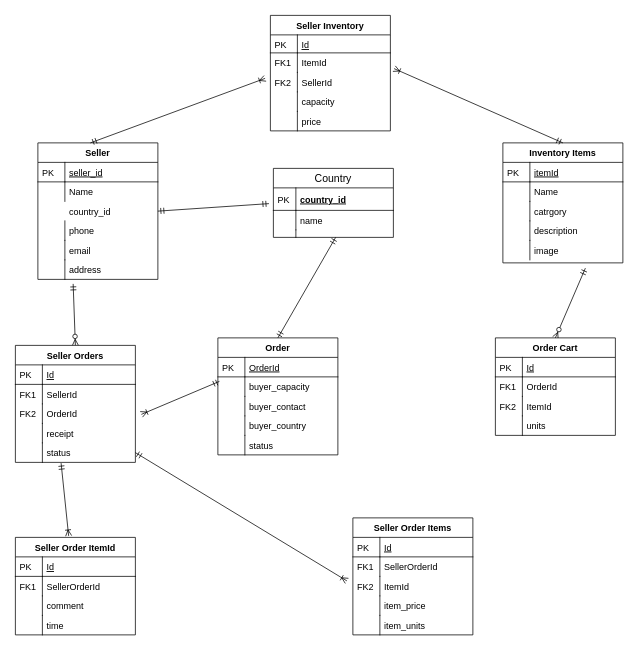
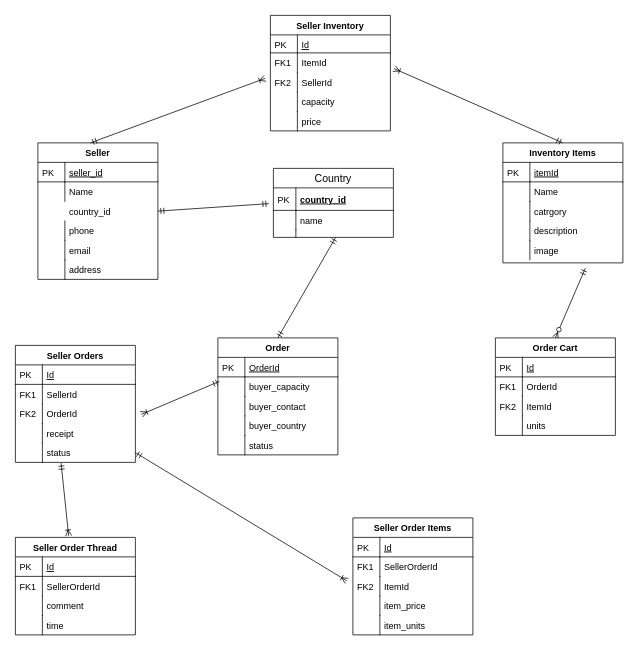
(74, 314) -> none
(75, 548) -> (75, 548)
